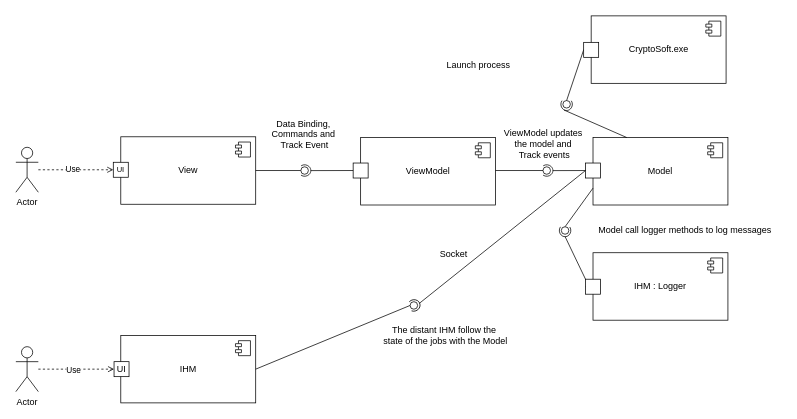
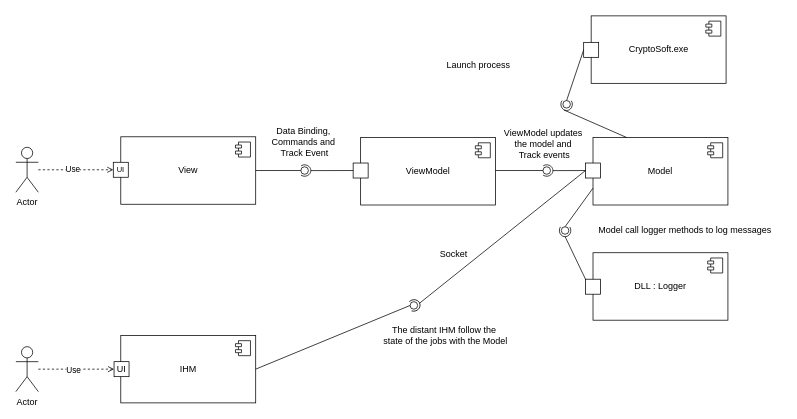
(304, 135) -> (304, 142)
(660, 287) -> (660, 287)
